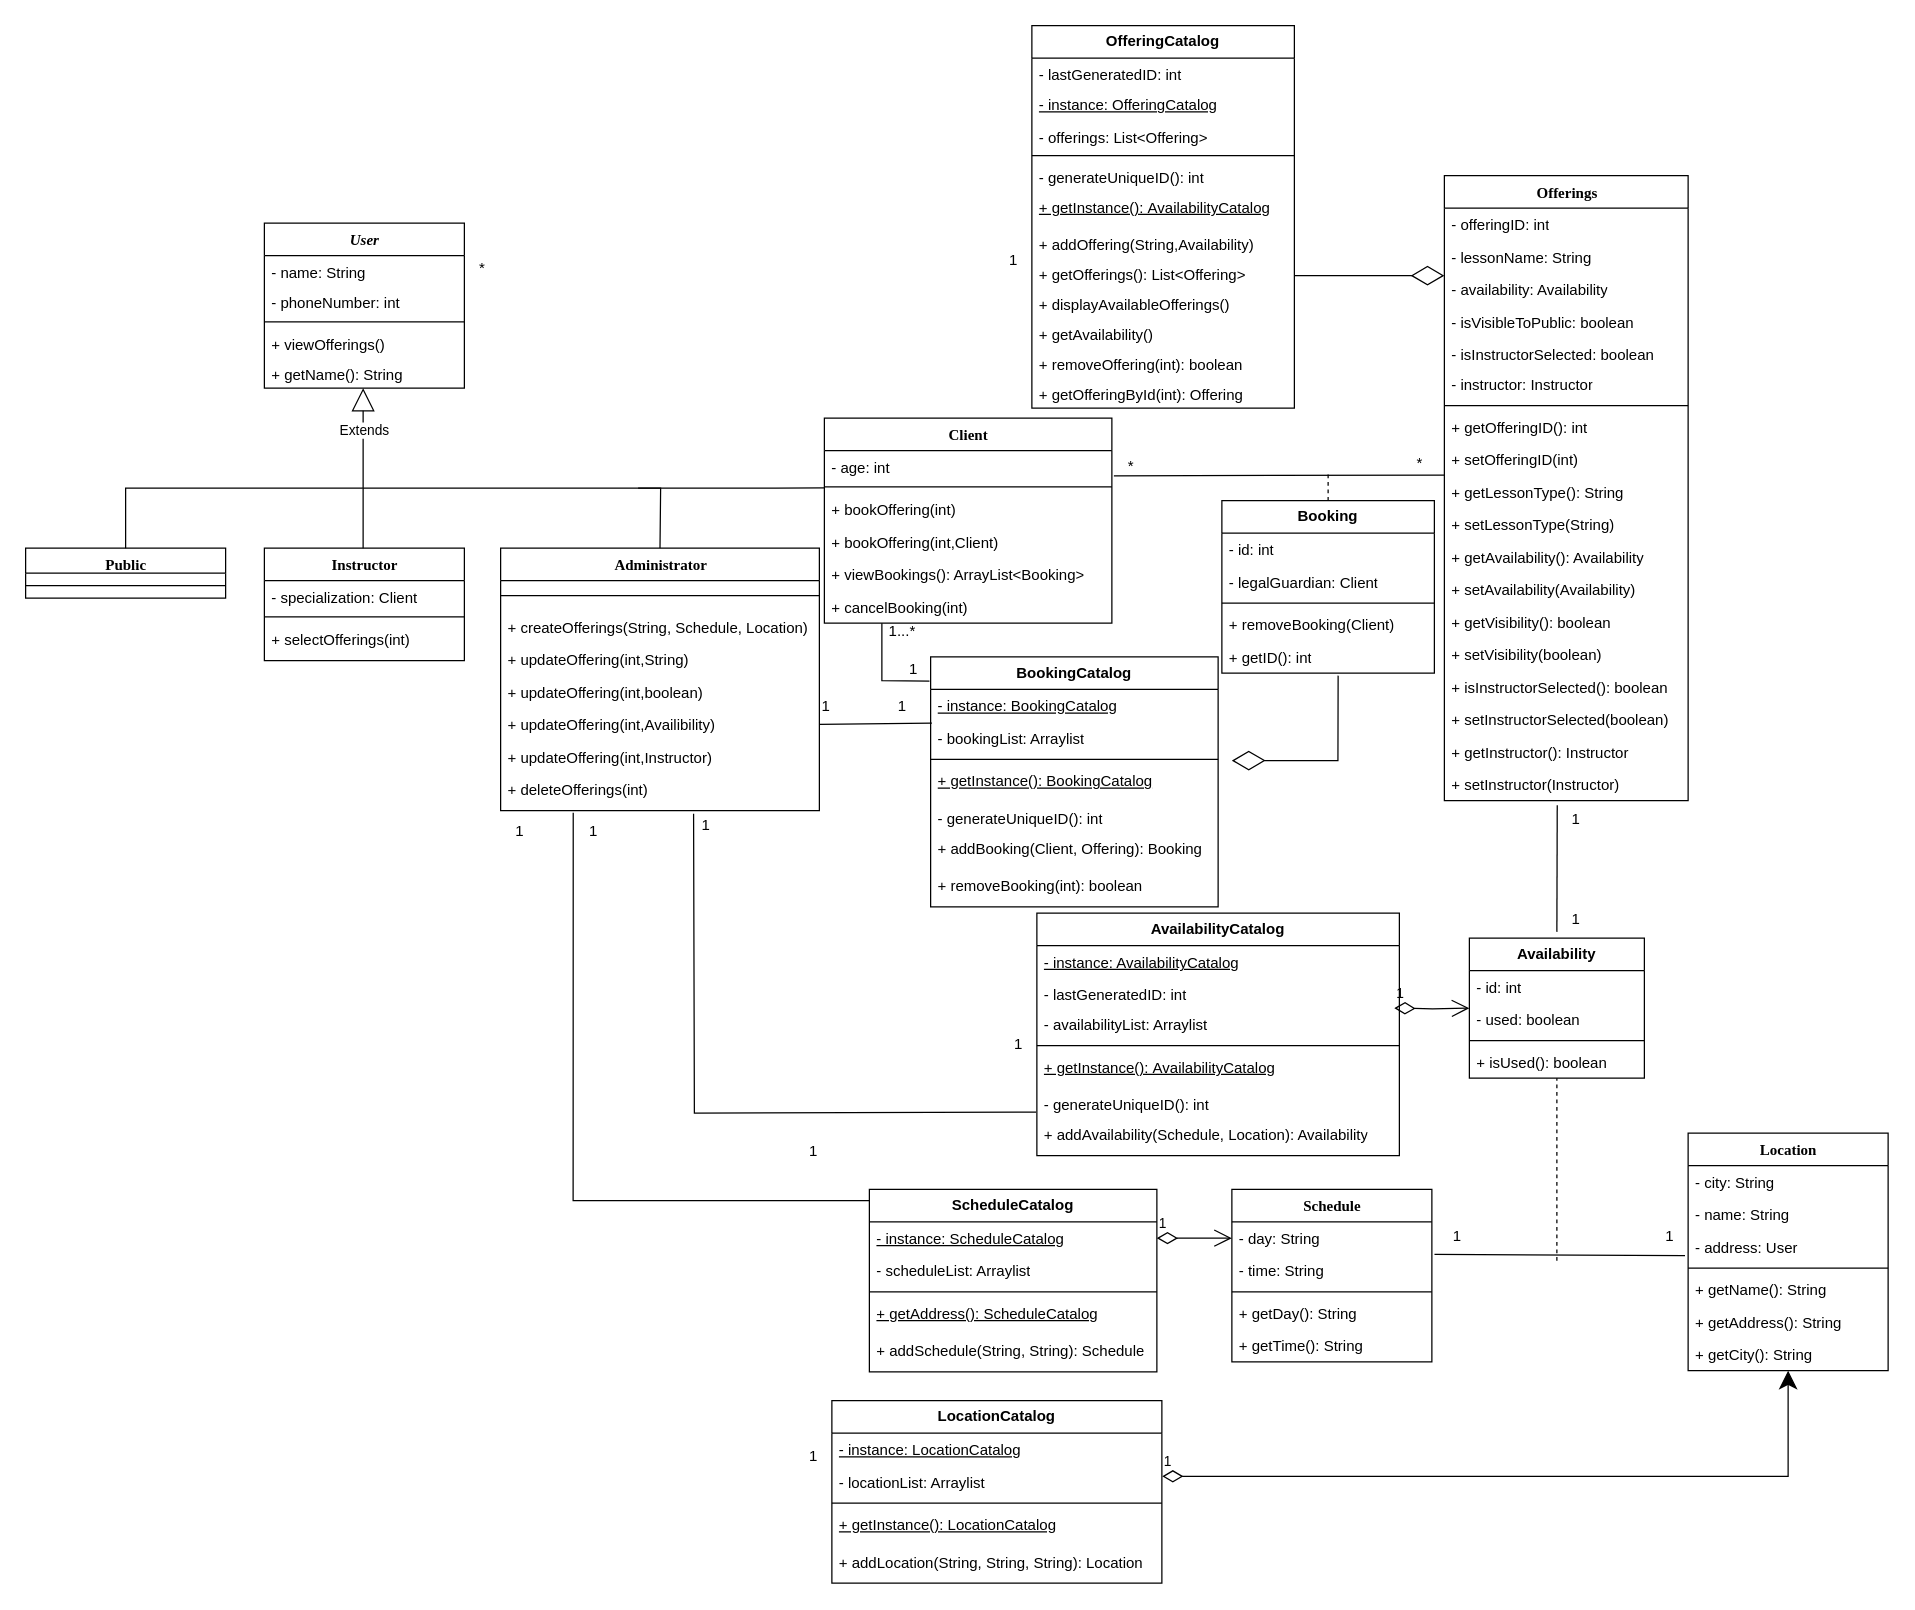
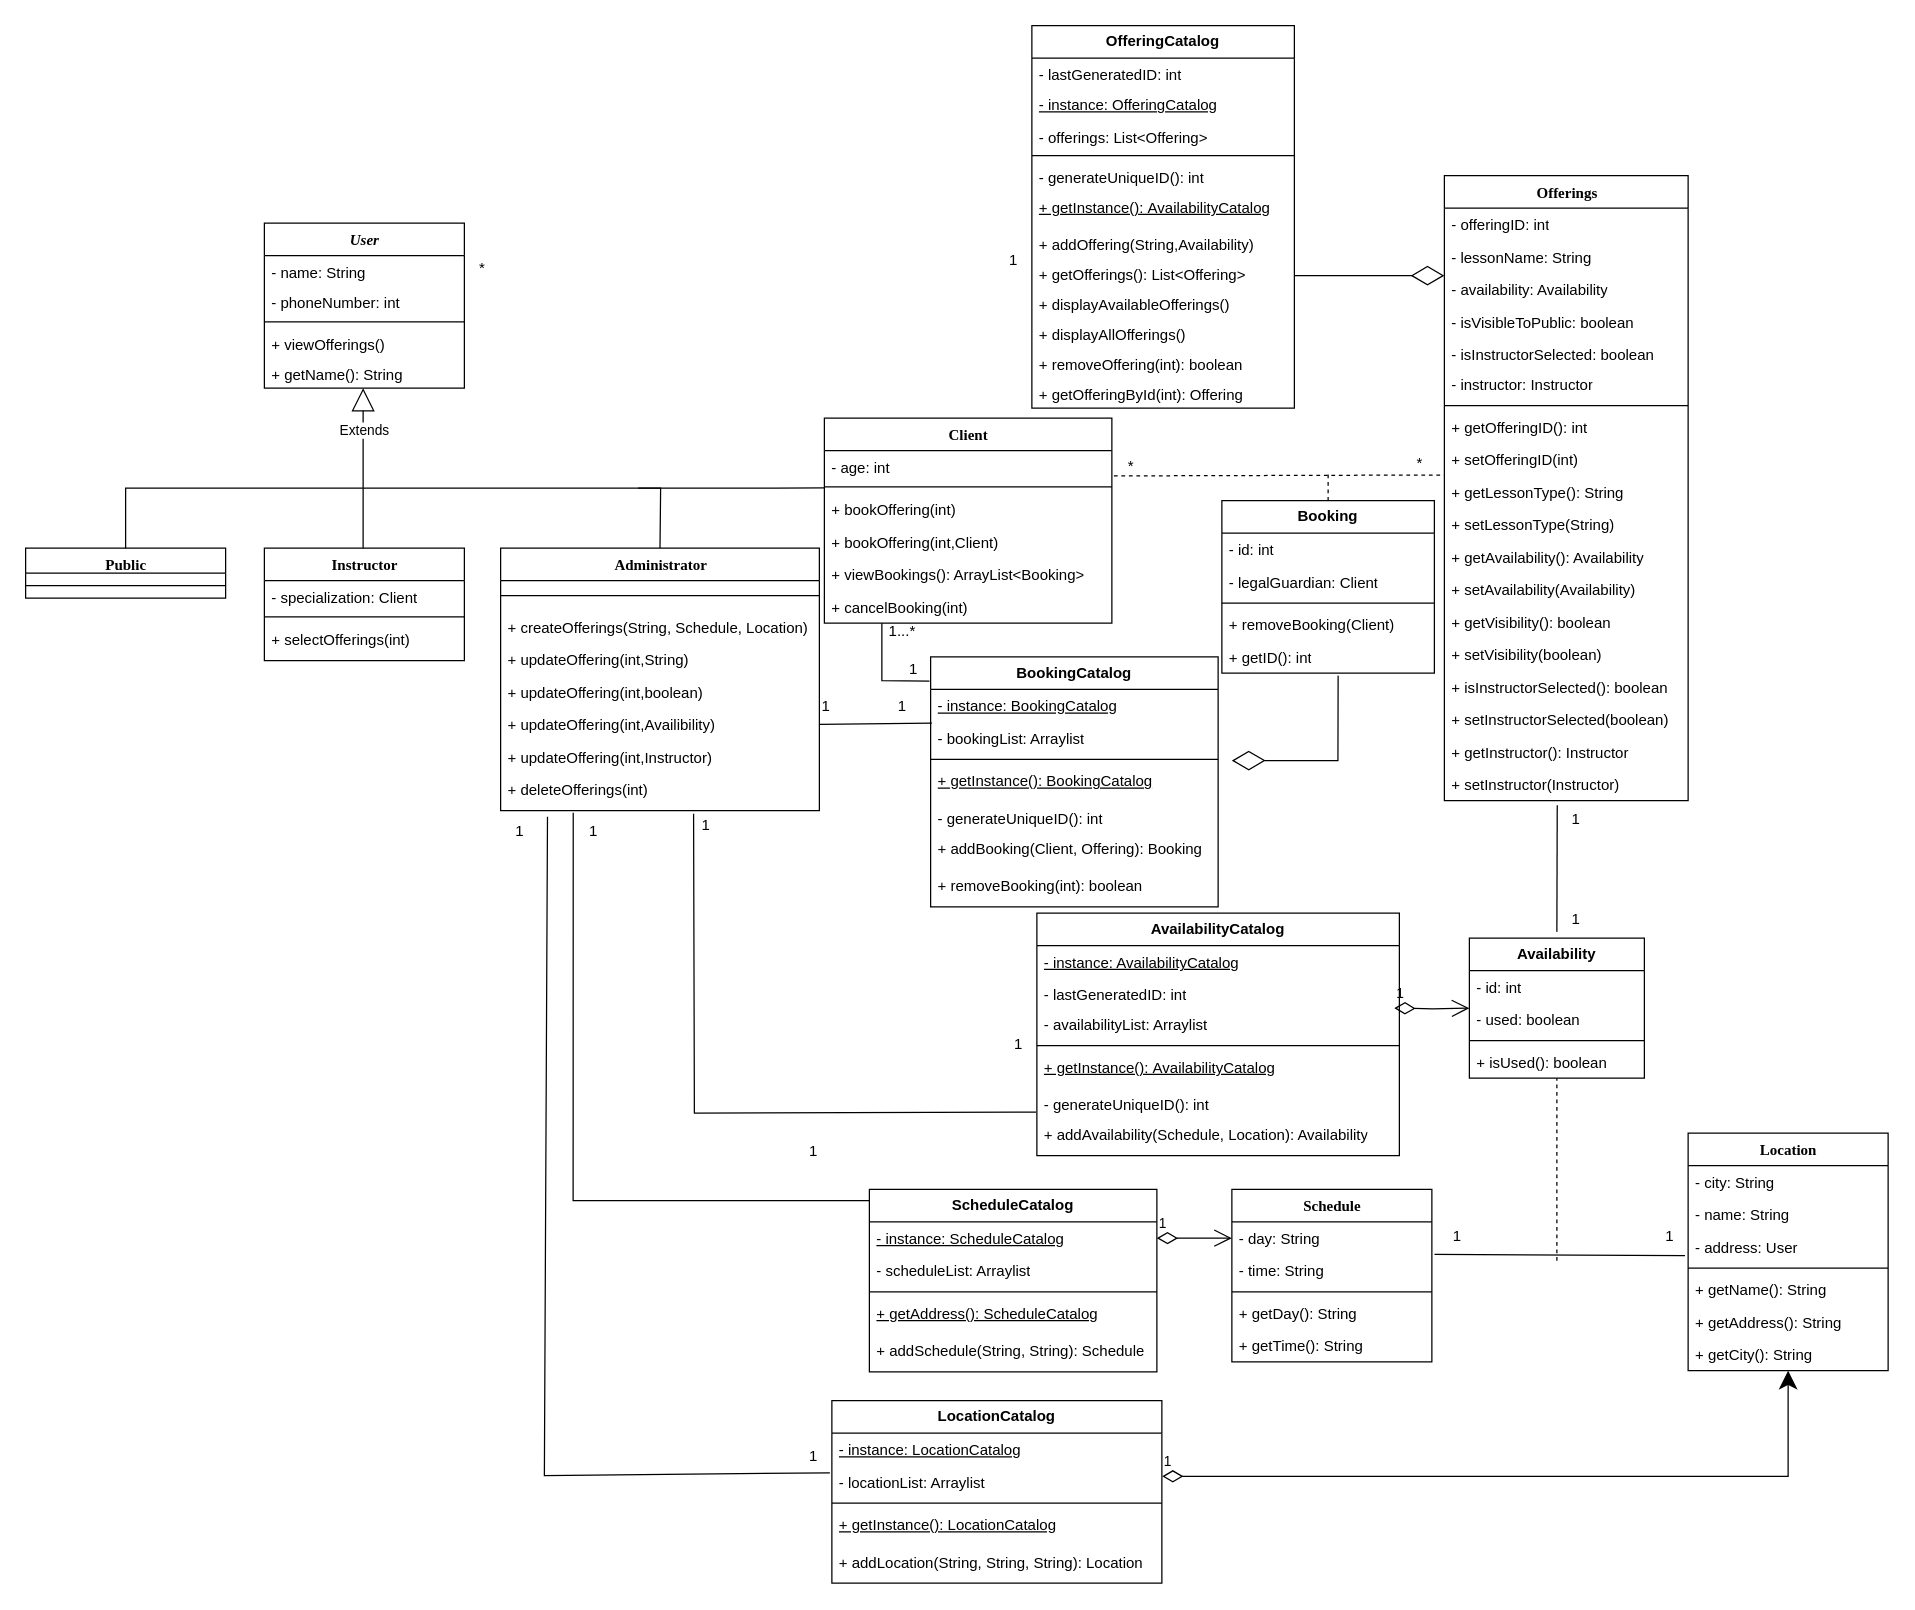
(1107, 336) -> (1124, 336)
(1280, 475) -> (1280, 475)
none -> (545, 1289)
